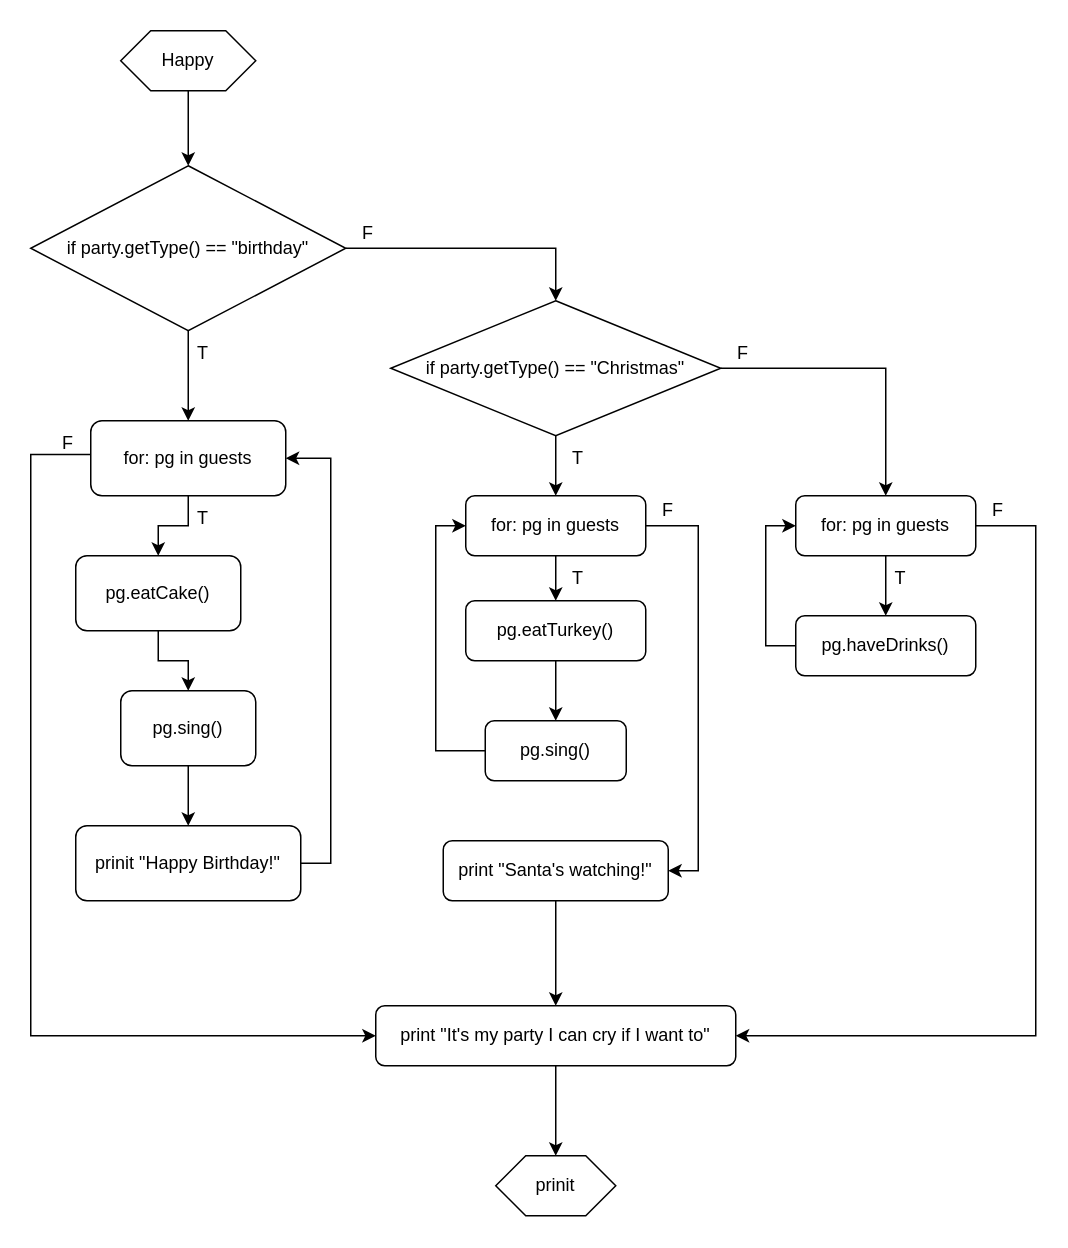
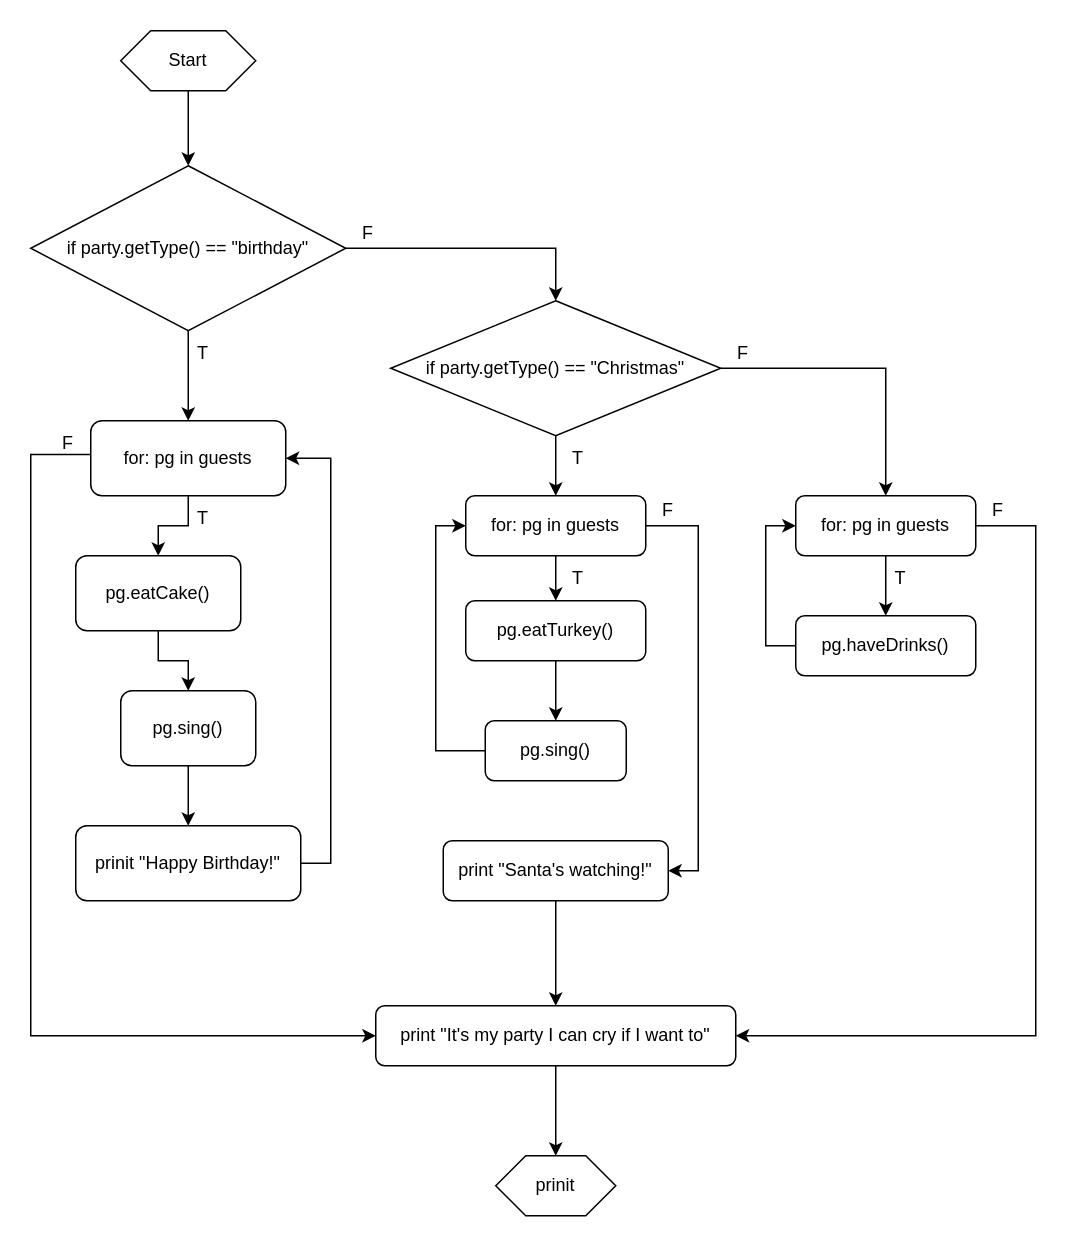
(188, 61) -> (188, 61)
